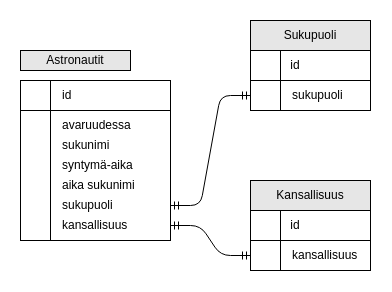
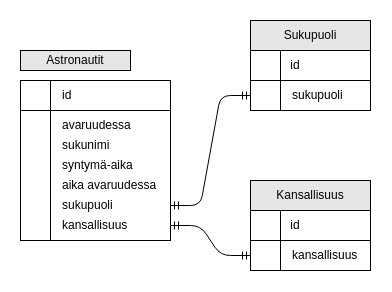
(100, 186) -> (113, 186)
